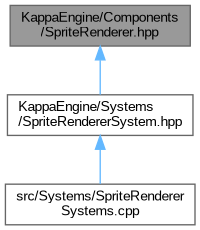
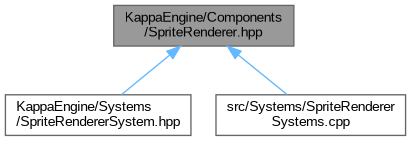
(100, 167) -> (263, 75)
